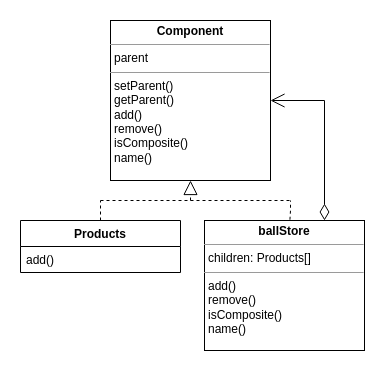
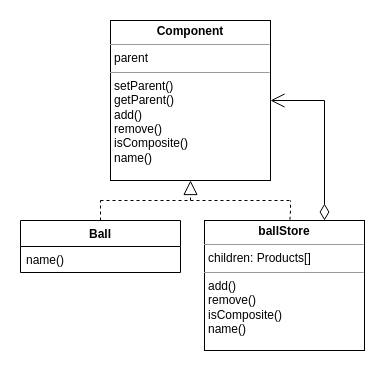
(100, 234) -> (100, 234)
(43, 260) -> (46, 260)
